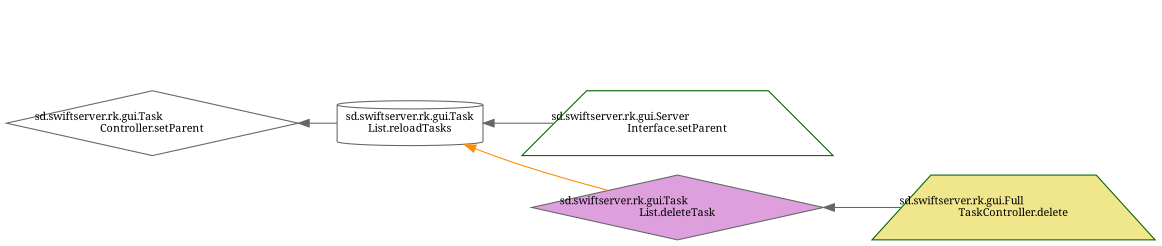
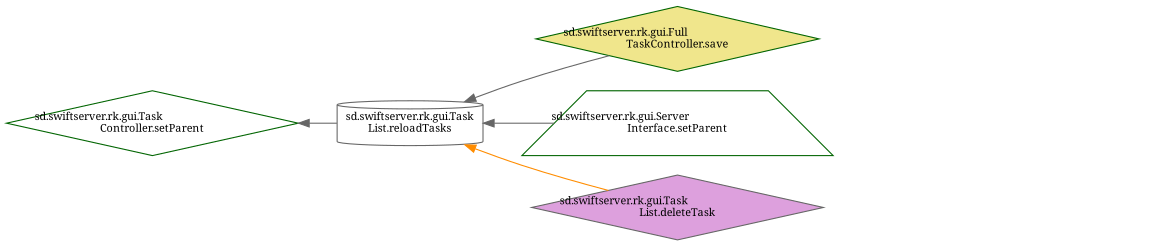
none -> (678, 39)
(152, 123) -> (152, 123)
(1014, 207) -> none
